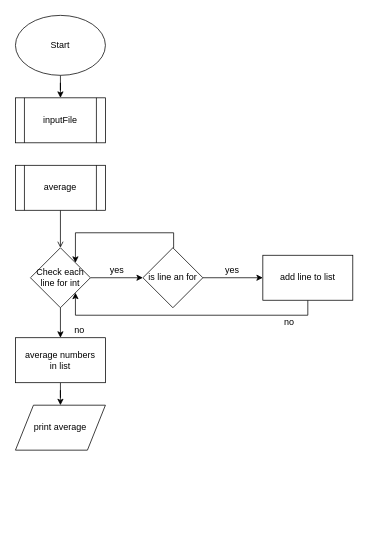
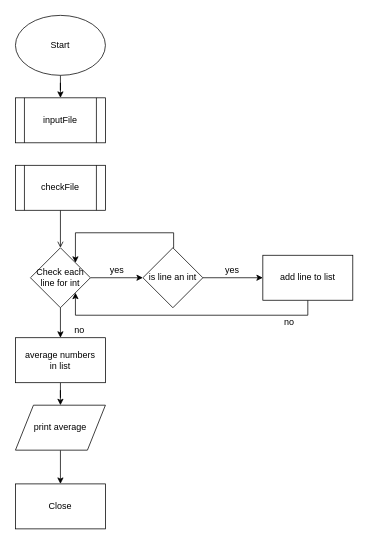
(60, 188) -> (60, 188)
(173, 278) -> (173, 278)
none -> (60, 465)
none -> (60, 507)
